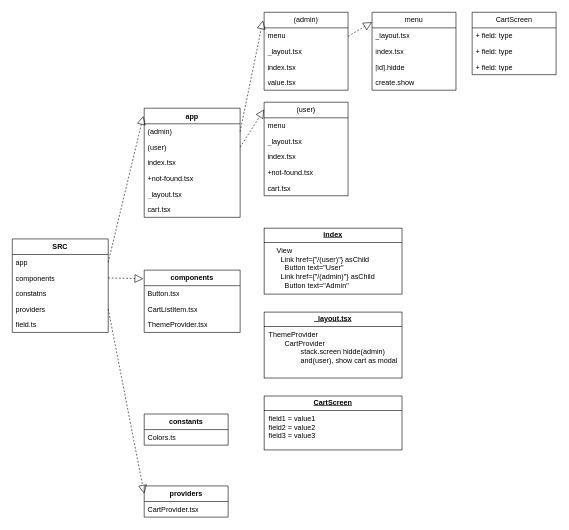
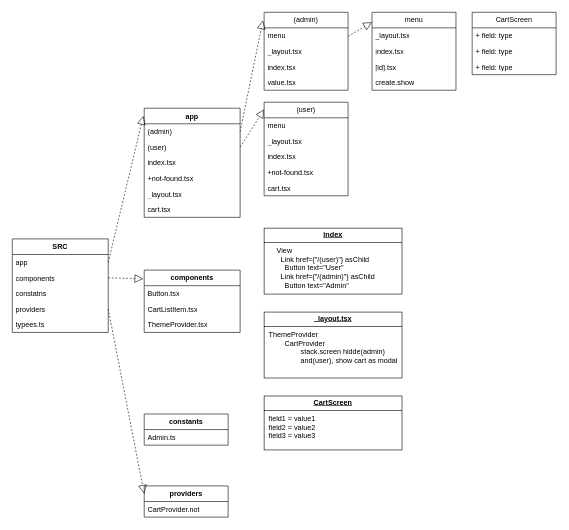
(393, 68) -> (390, 68)
(29, 326) -> (33, 326)
(164, 438) -> (162, 438)
(178, 510) -> (178, 510)
